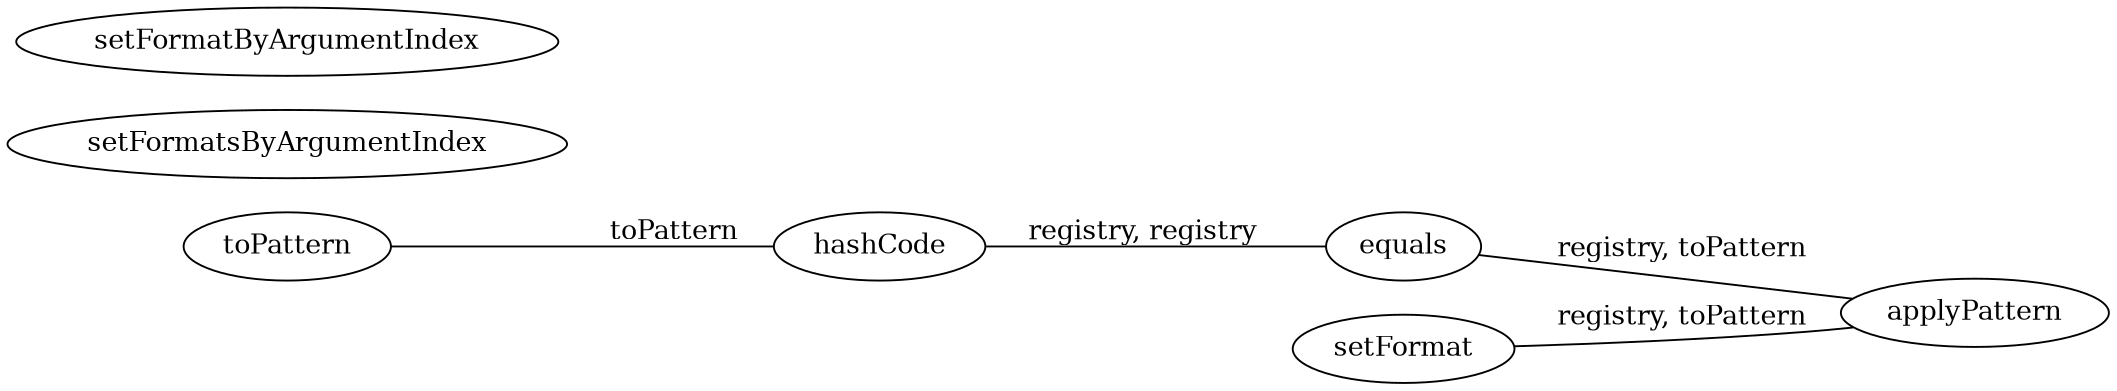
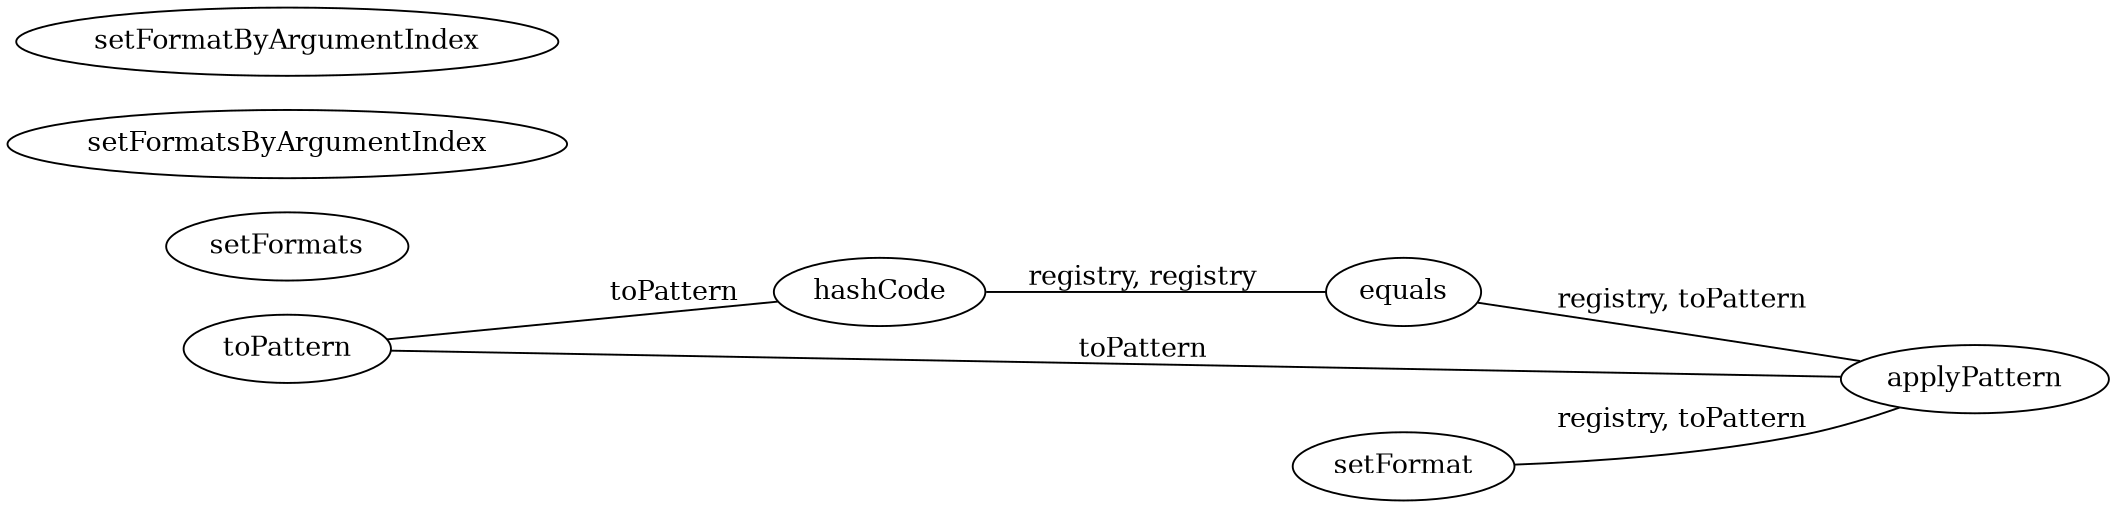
none -> (287, 246)
none -> (1116, 364)
